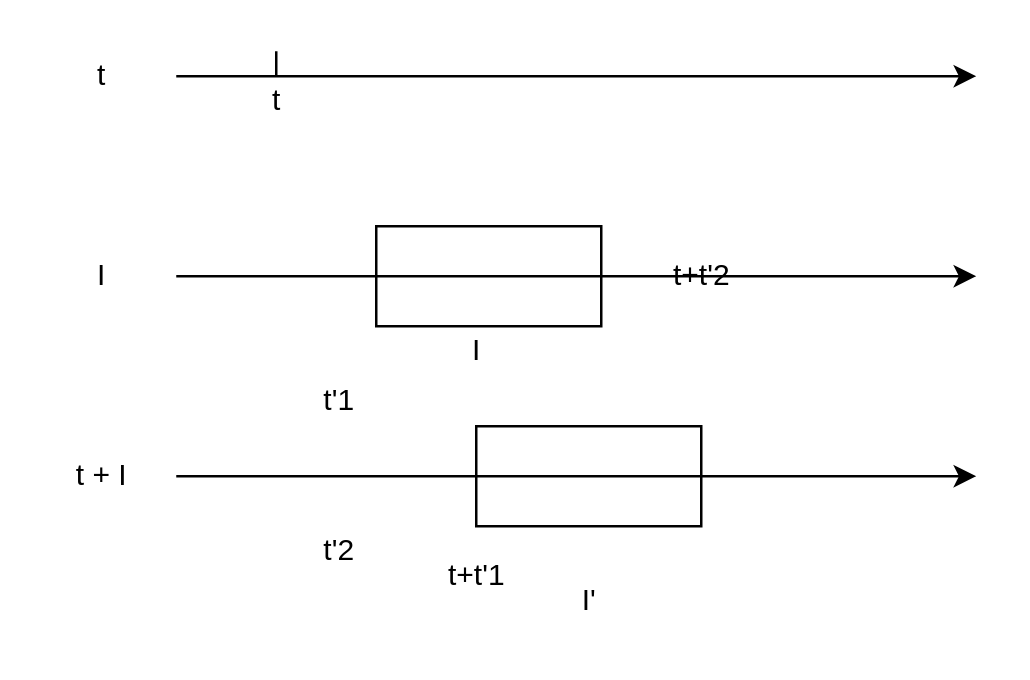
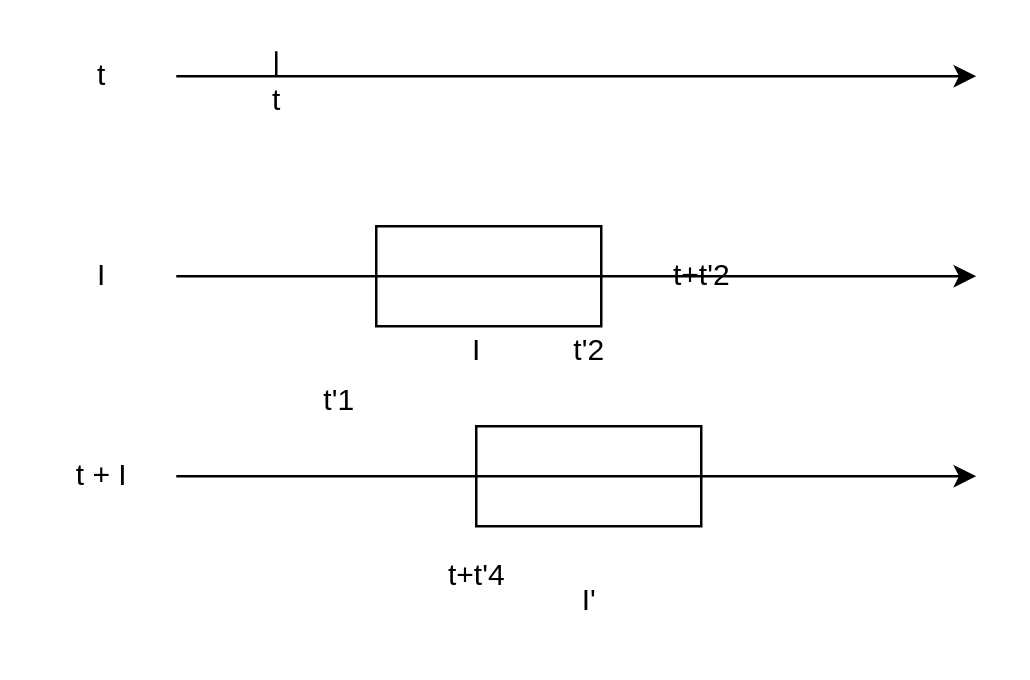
(339, 551) -> (589, 351)
(478, 576) -> (478, 576)
